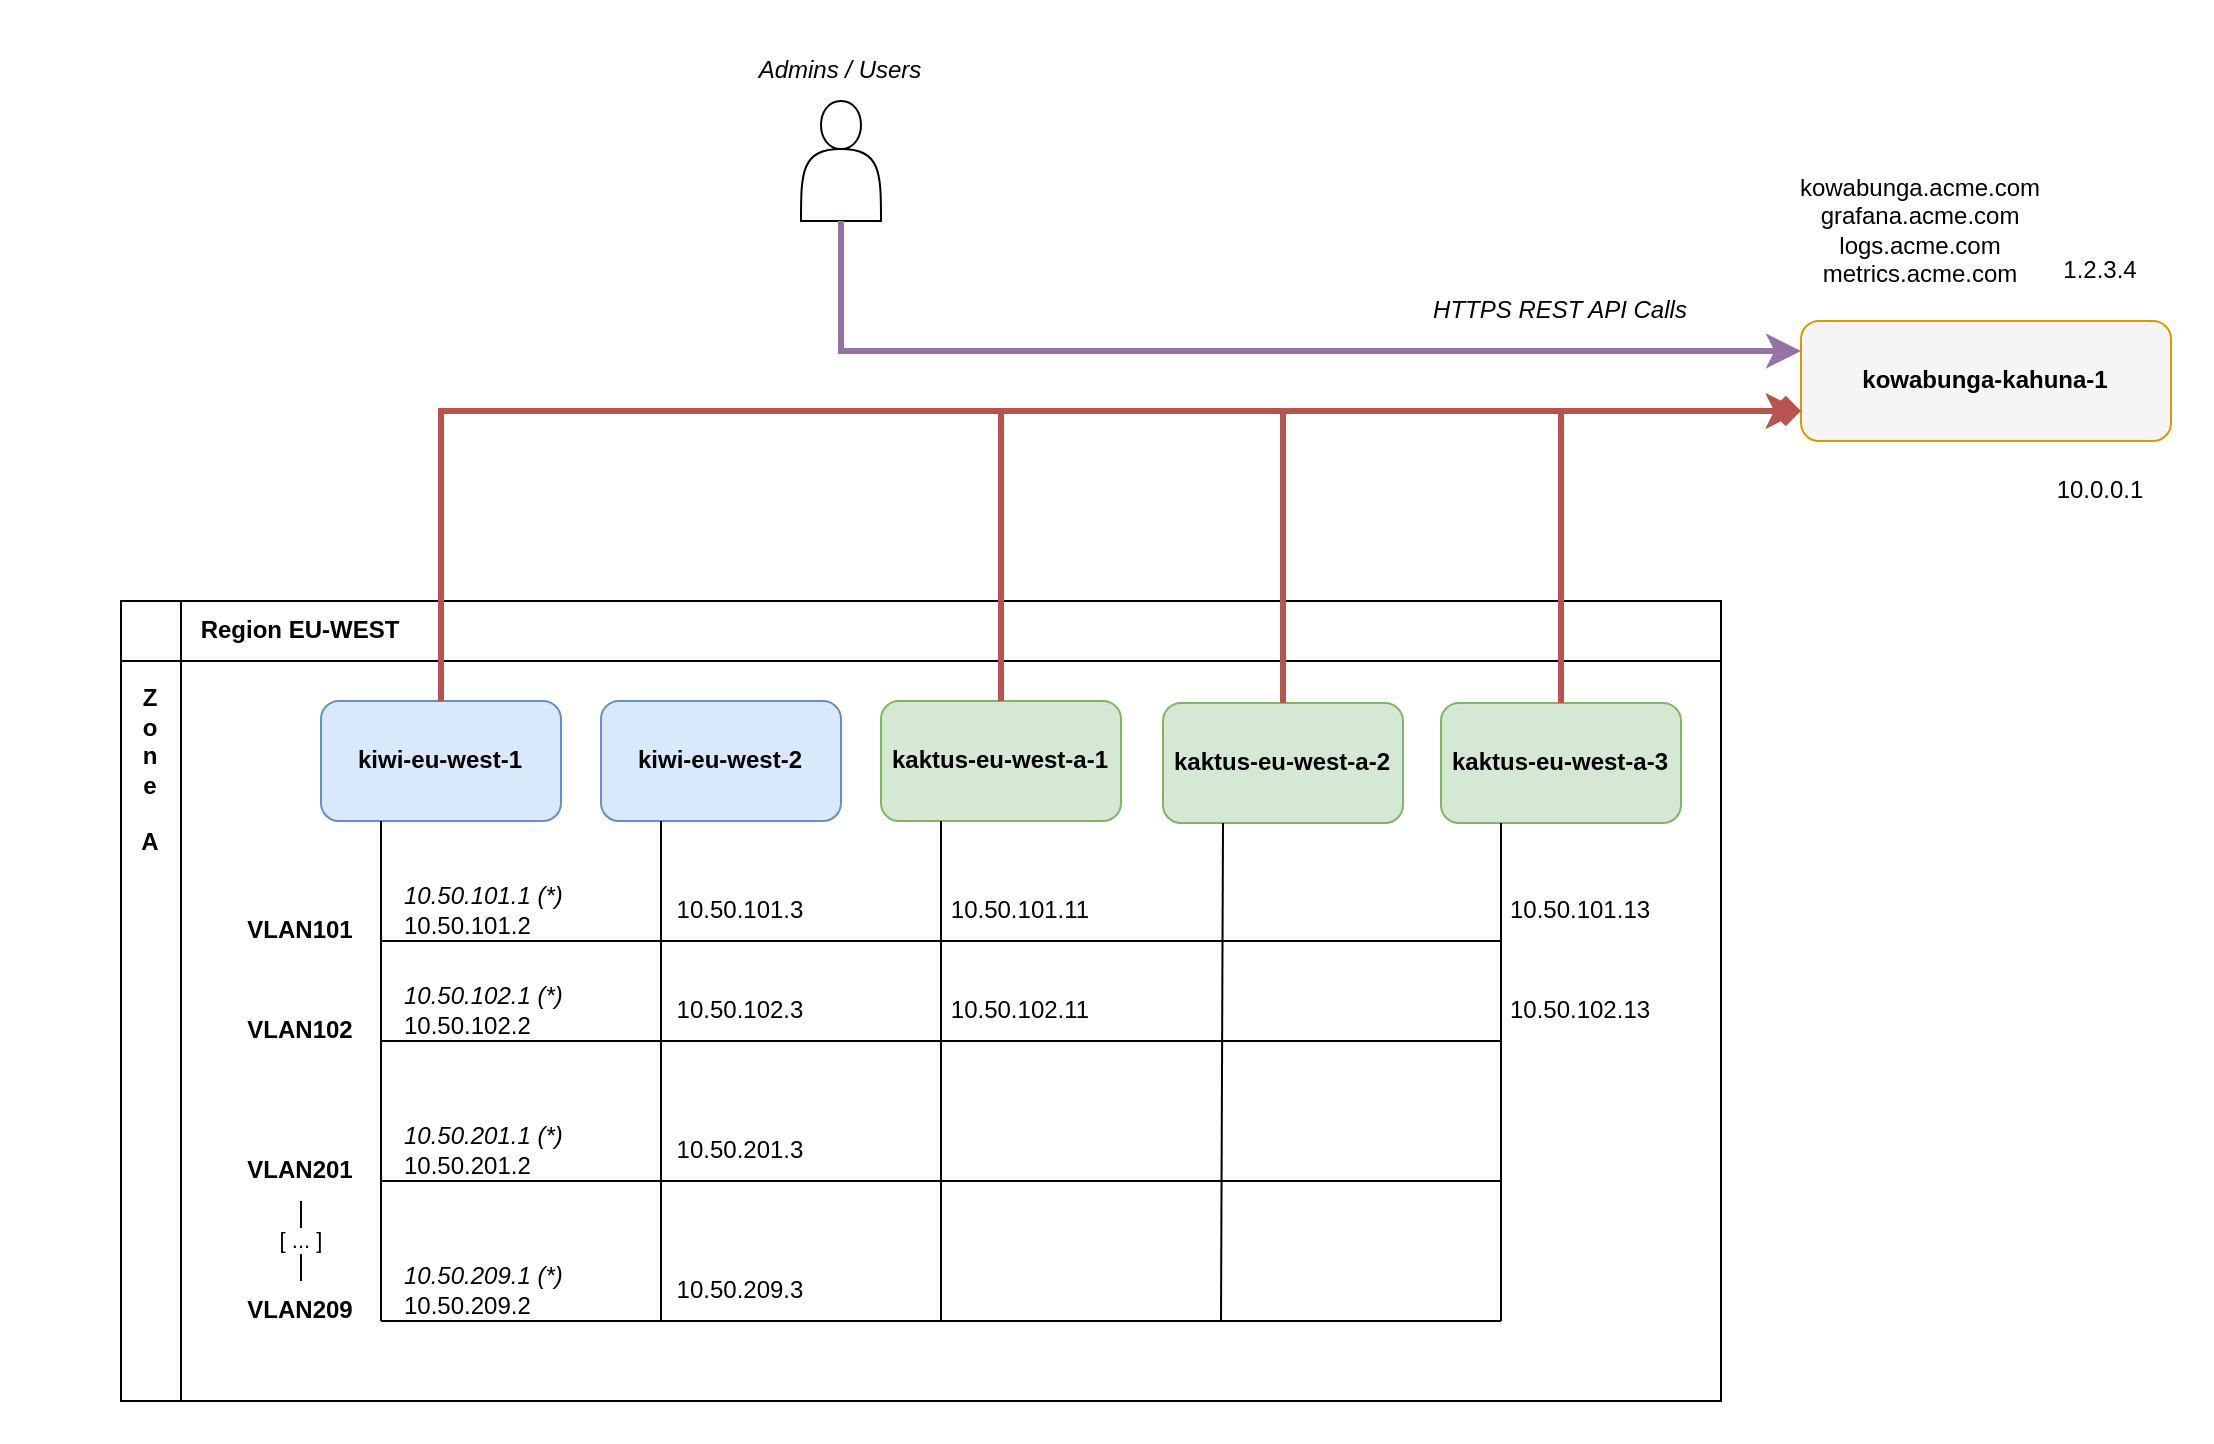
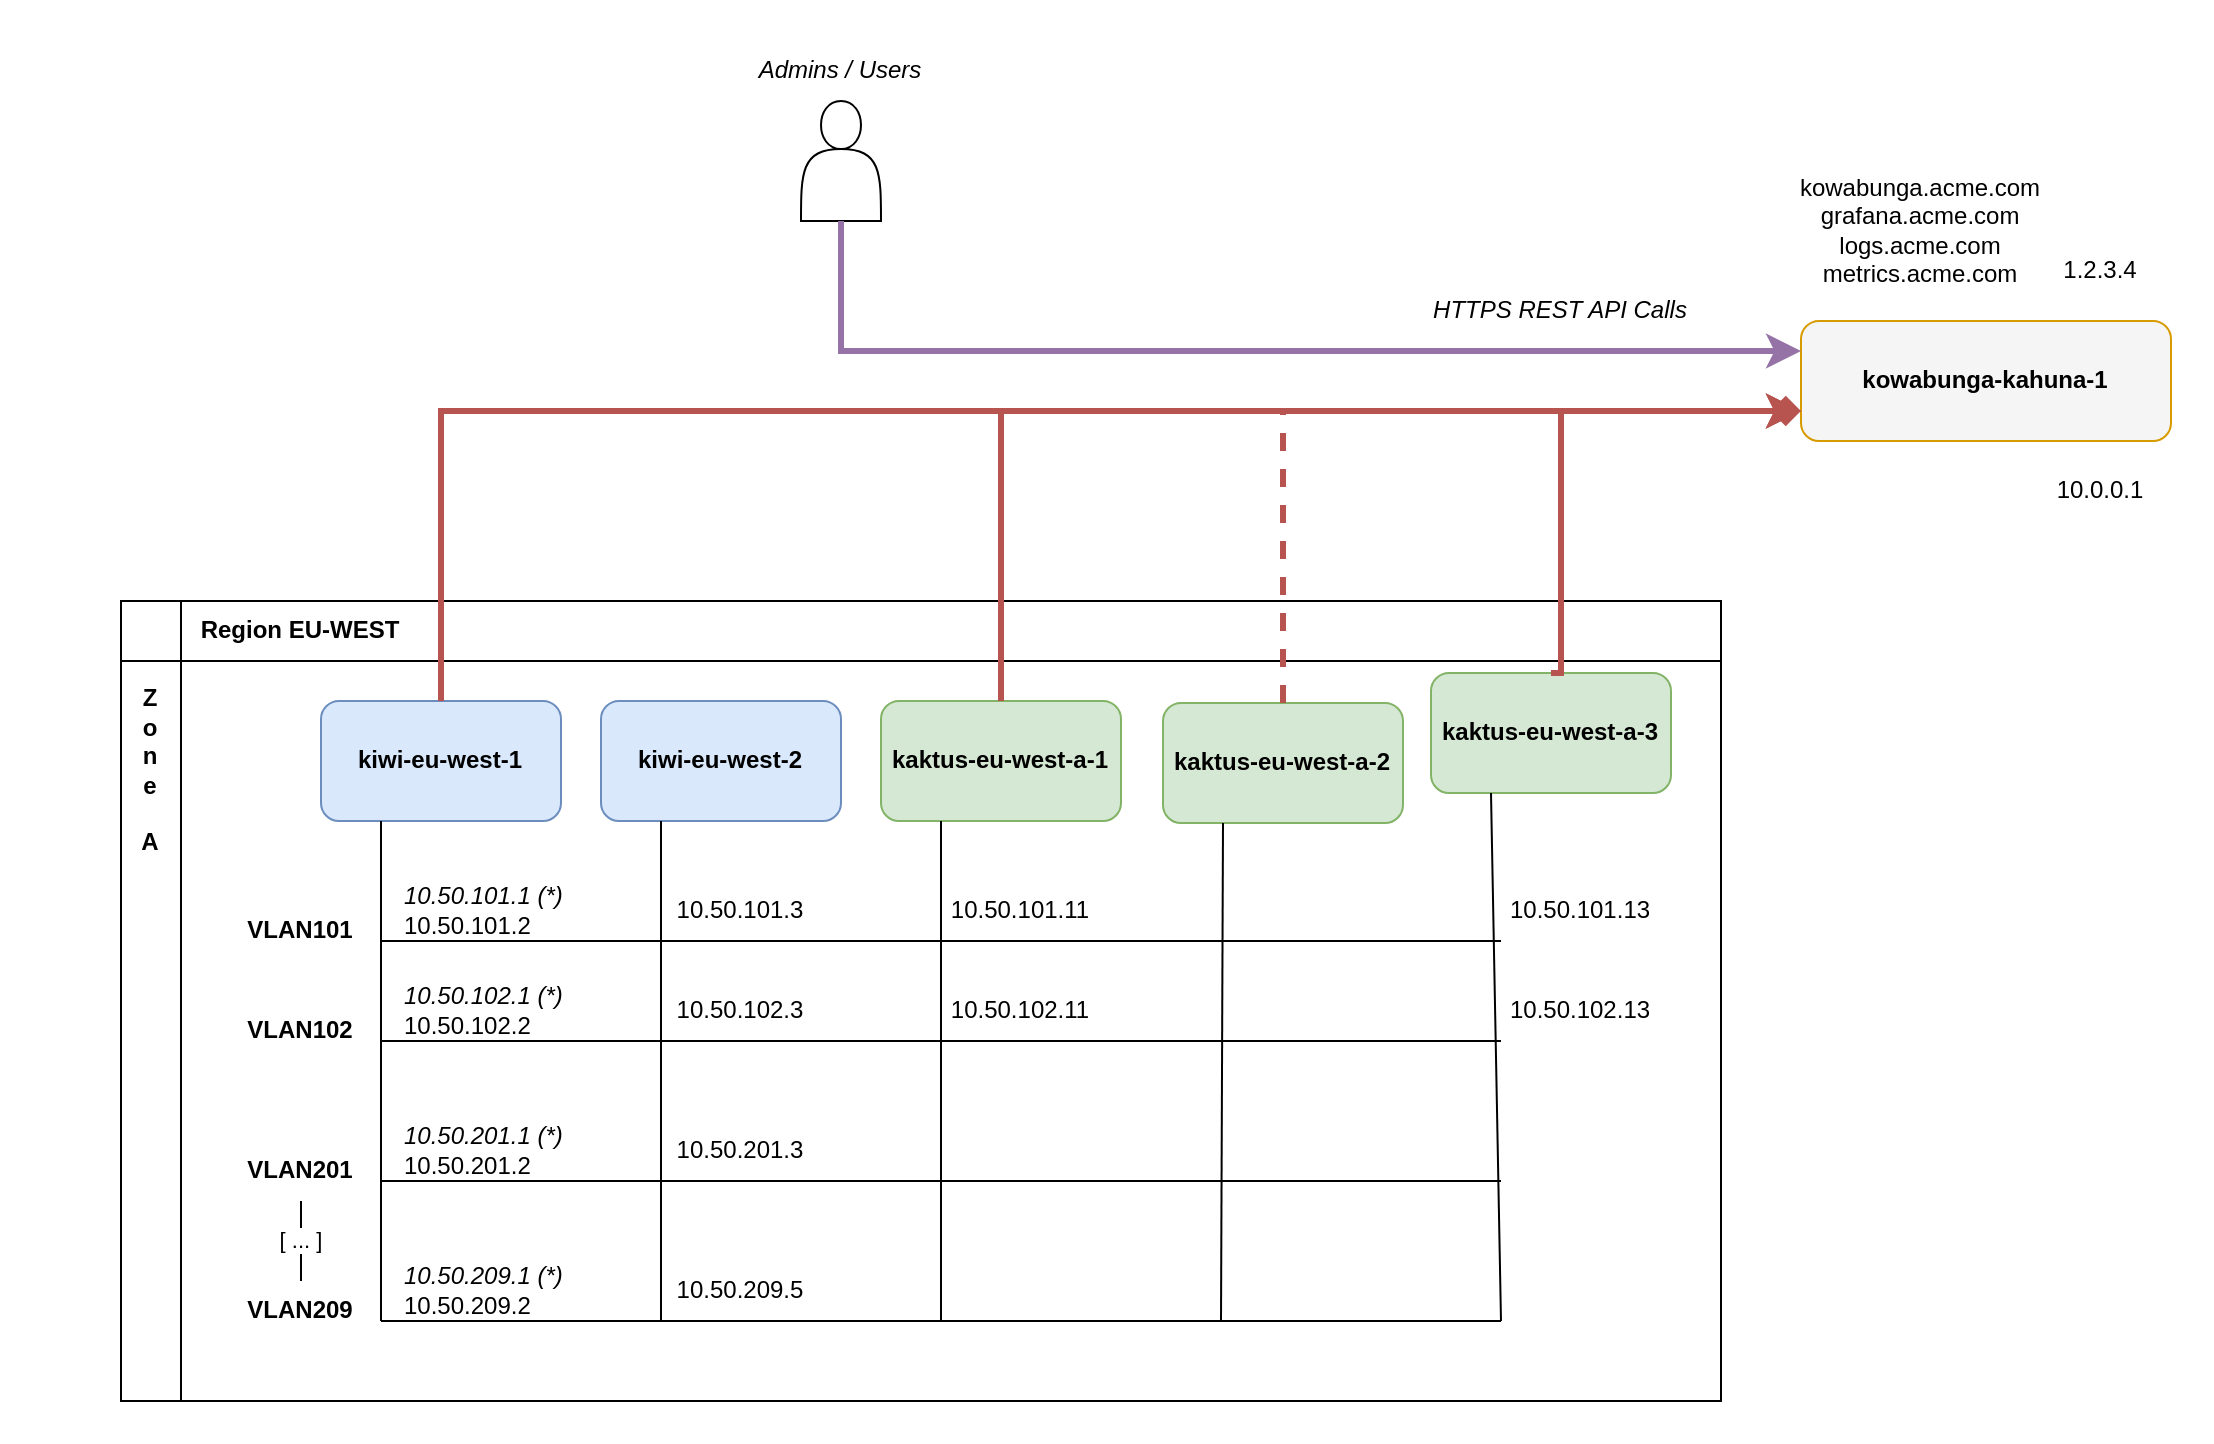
(1283, 676) -> (1283, 676)
(1561, 763) -> (1551, 733)
(741, 1291) -> (741, 1291)
